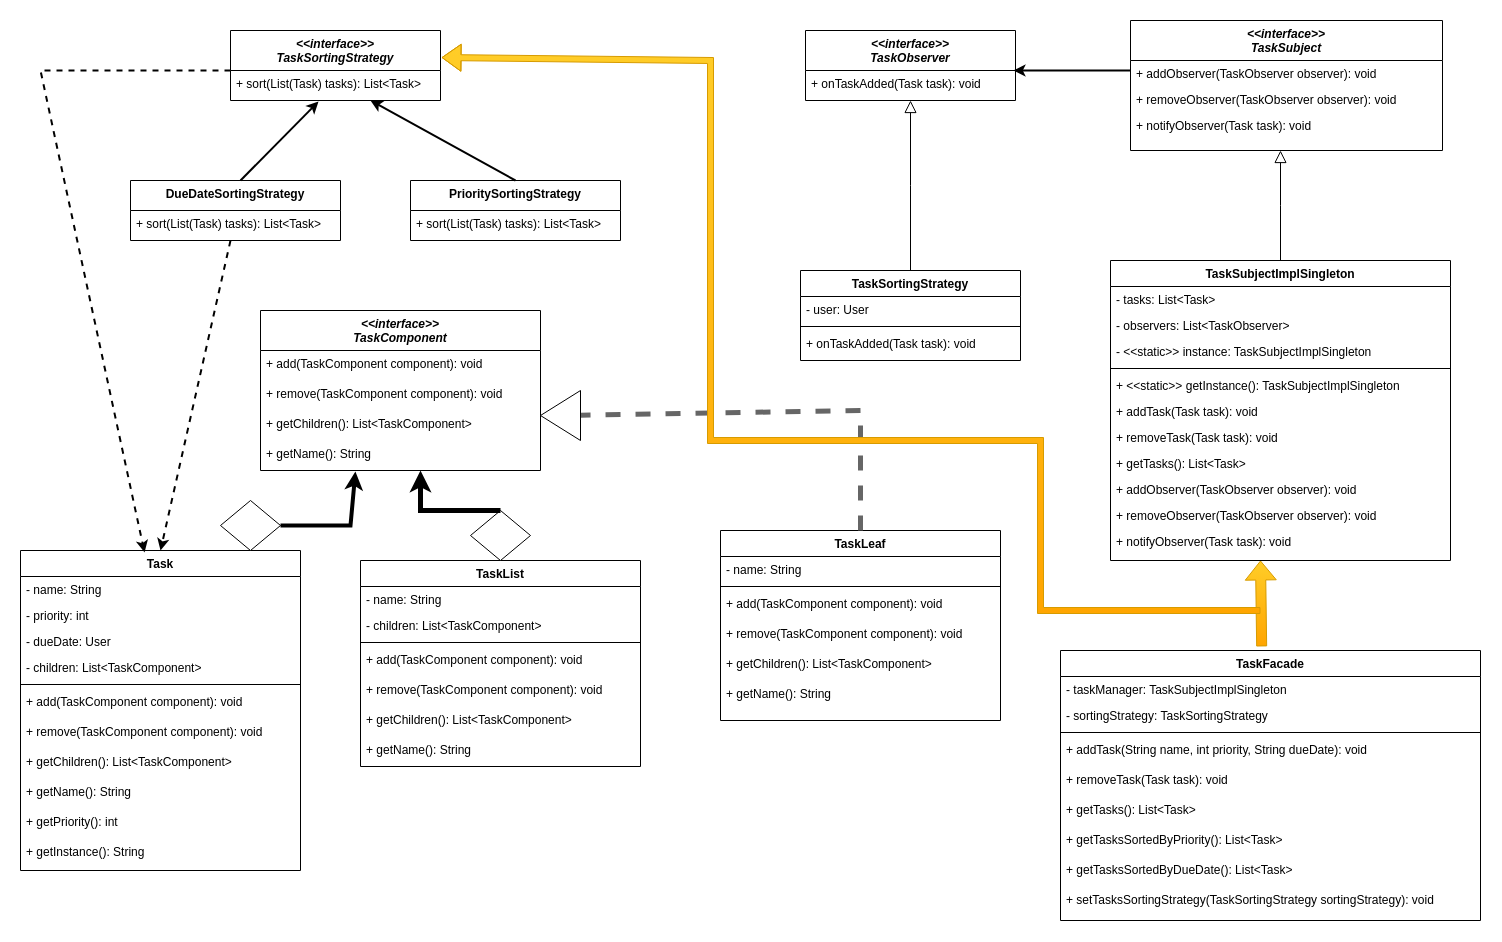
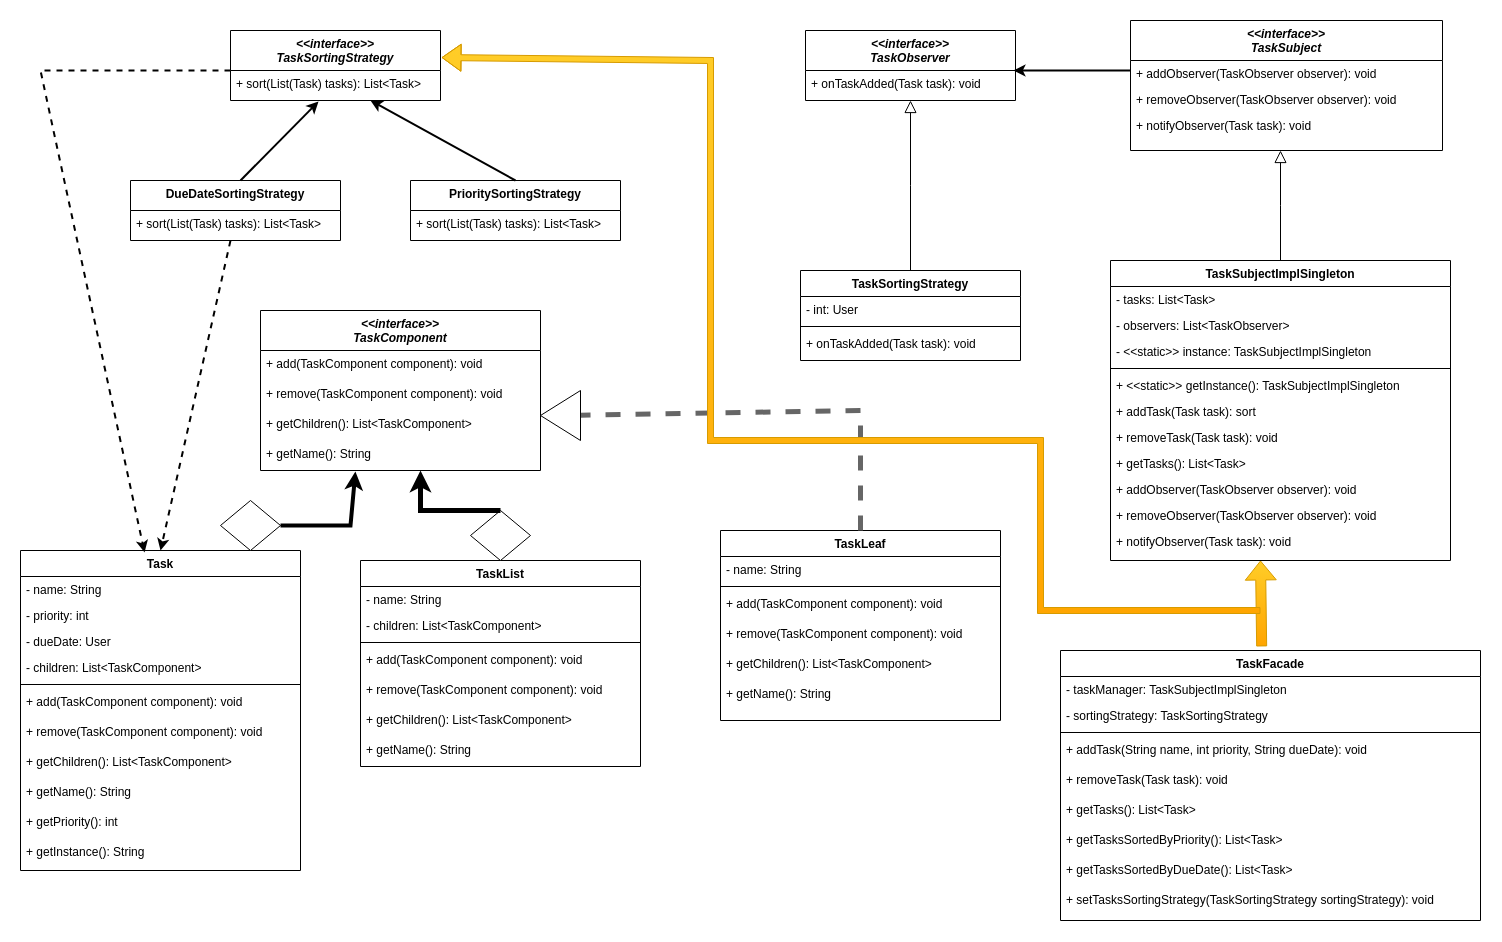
(842, 310) -> (837, 310)
(1196, 412) -> (1197, 412)
